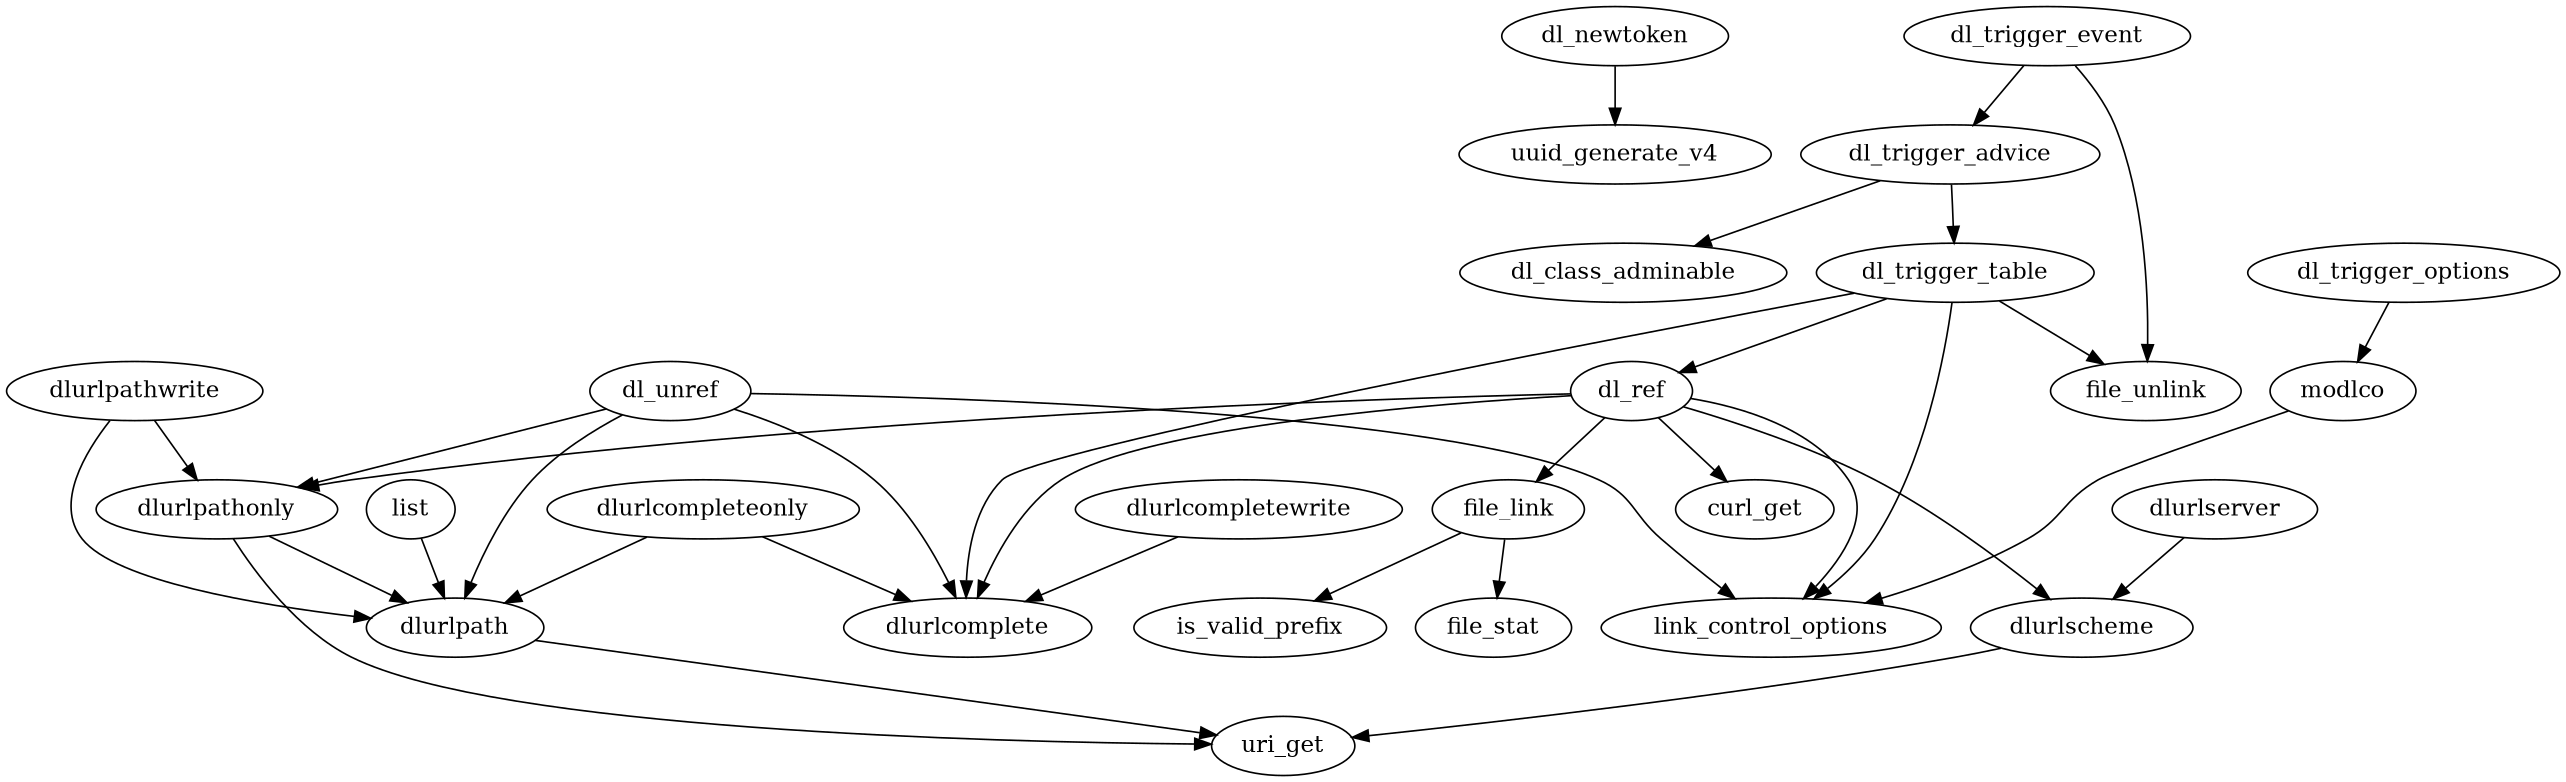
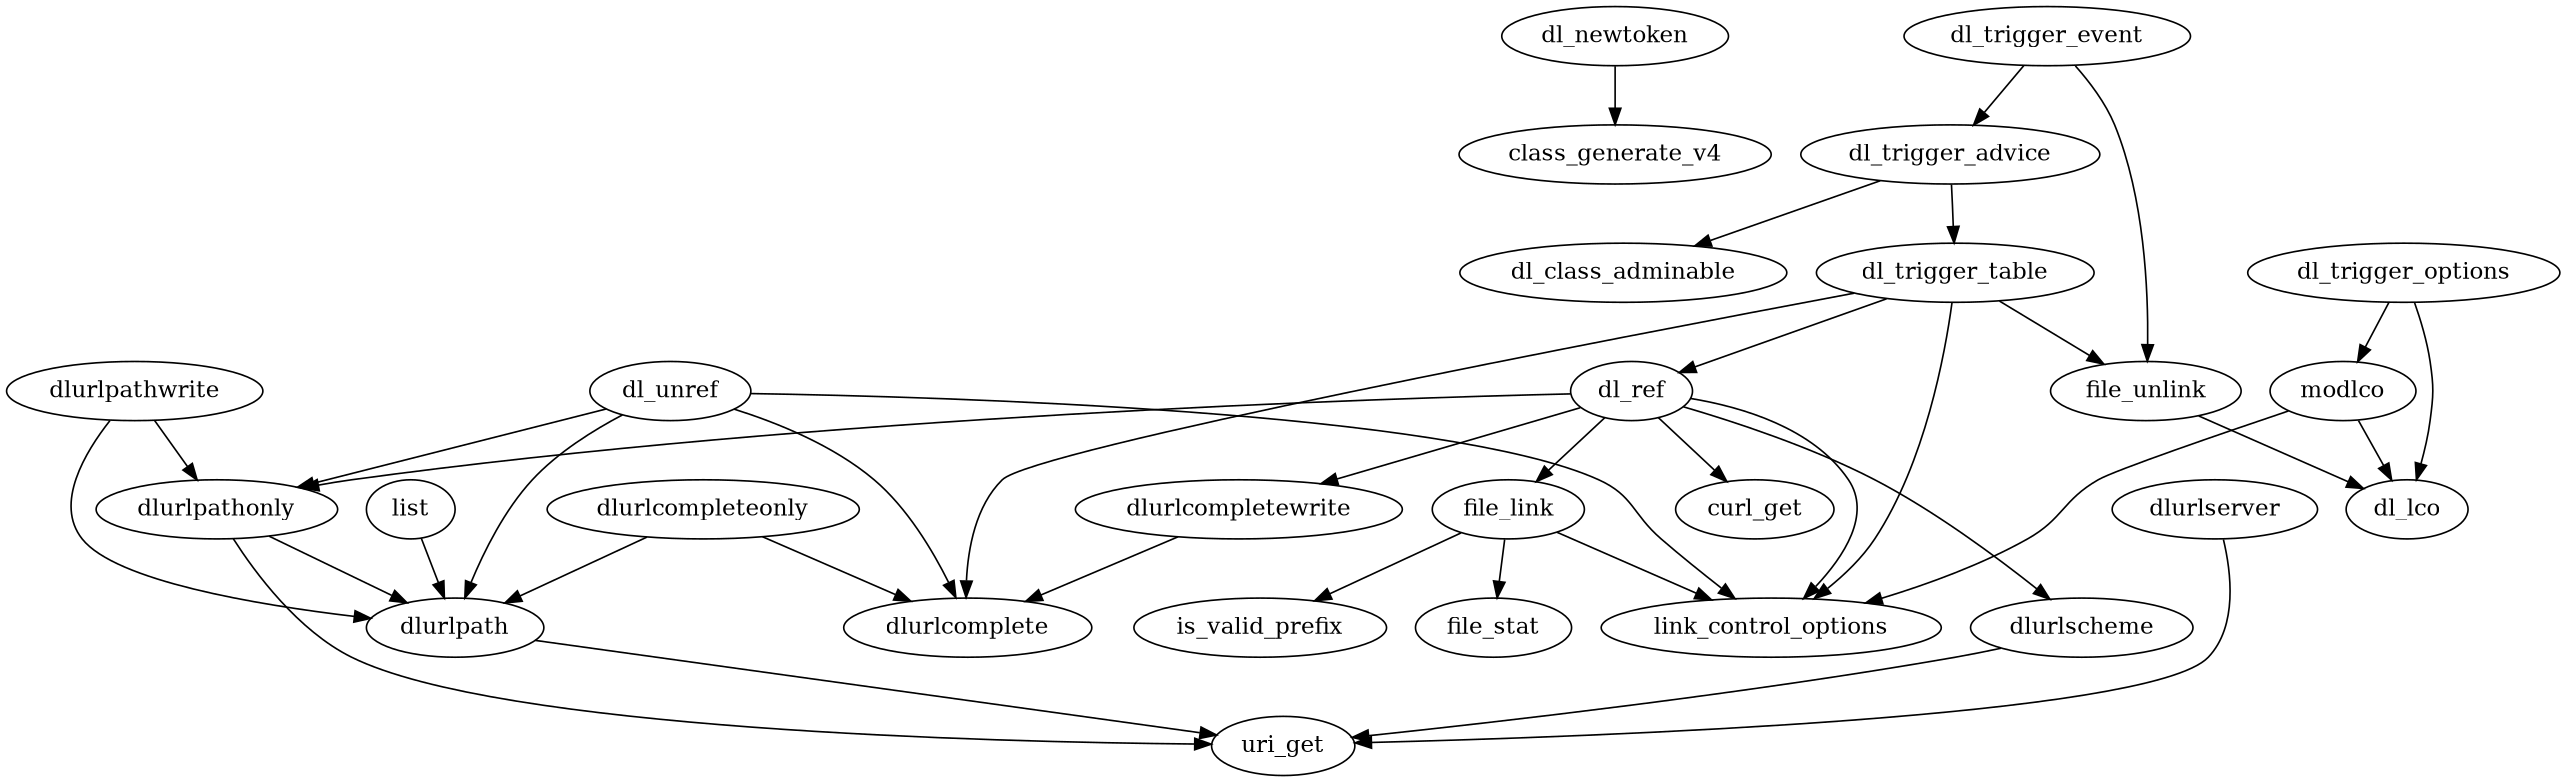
(1615, 154) -> (1615, 154)
(1248, 428) -> (1483, 436)
none -> (2407, 509)
none -> (1627, 563)
(2155, 563) -> (1855, 720)
